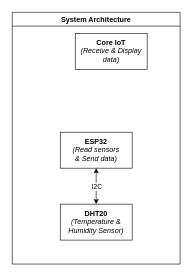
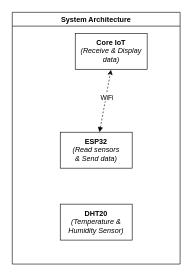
none -> (103, 113)
(96, 190) -> none
